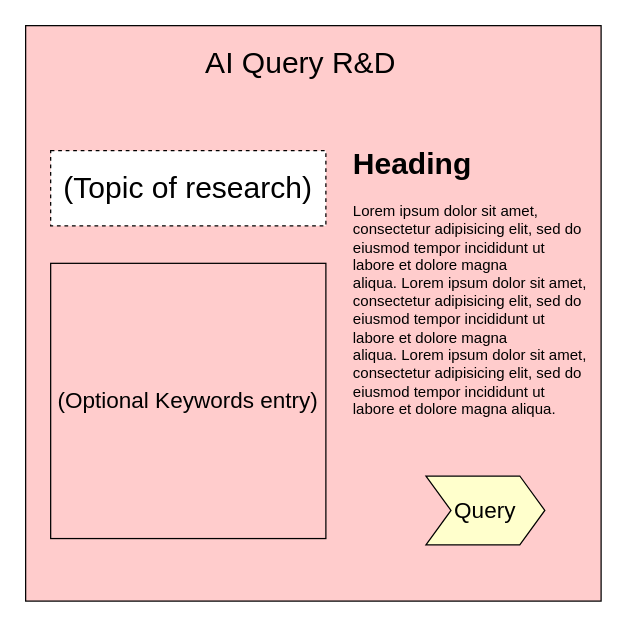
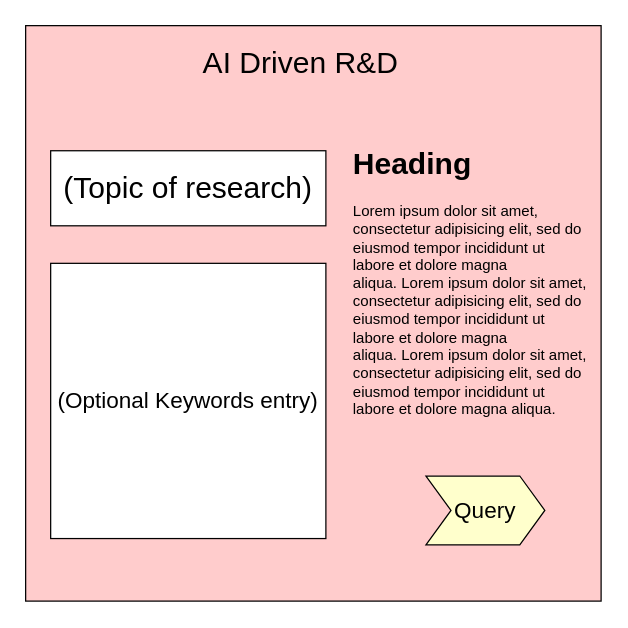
(301, 63) -> (301, 63)
(188, 188) -> (188, 188)
(188, 401) -> (188, 401)
